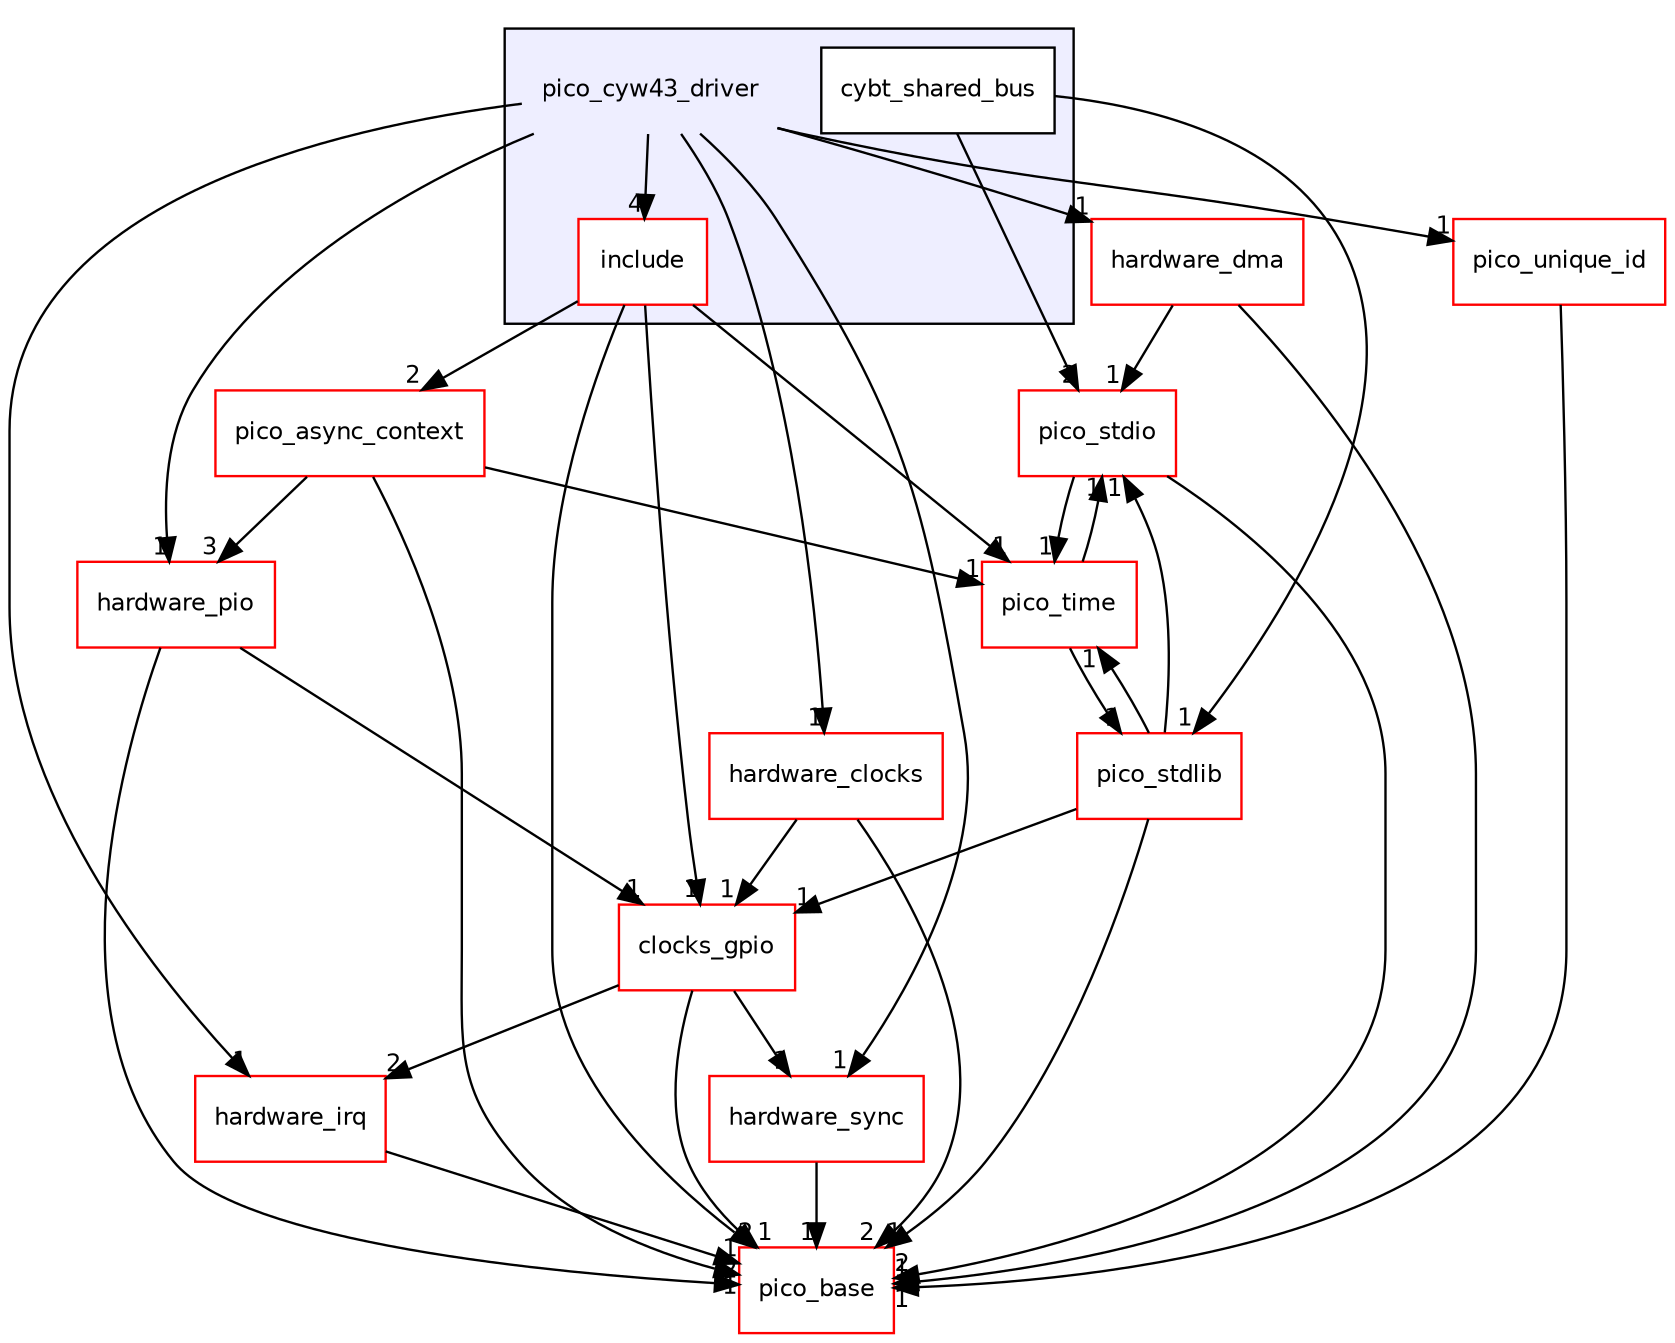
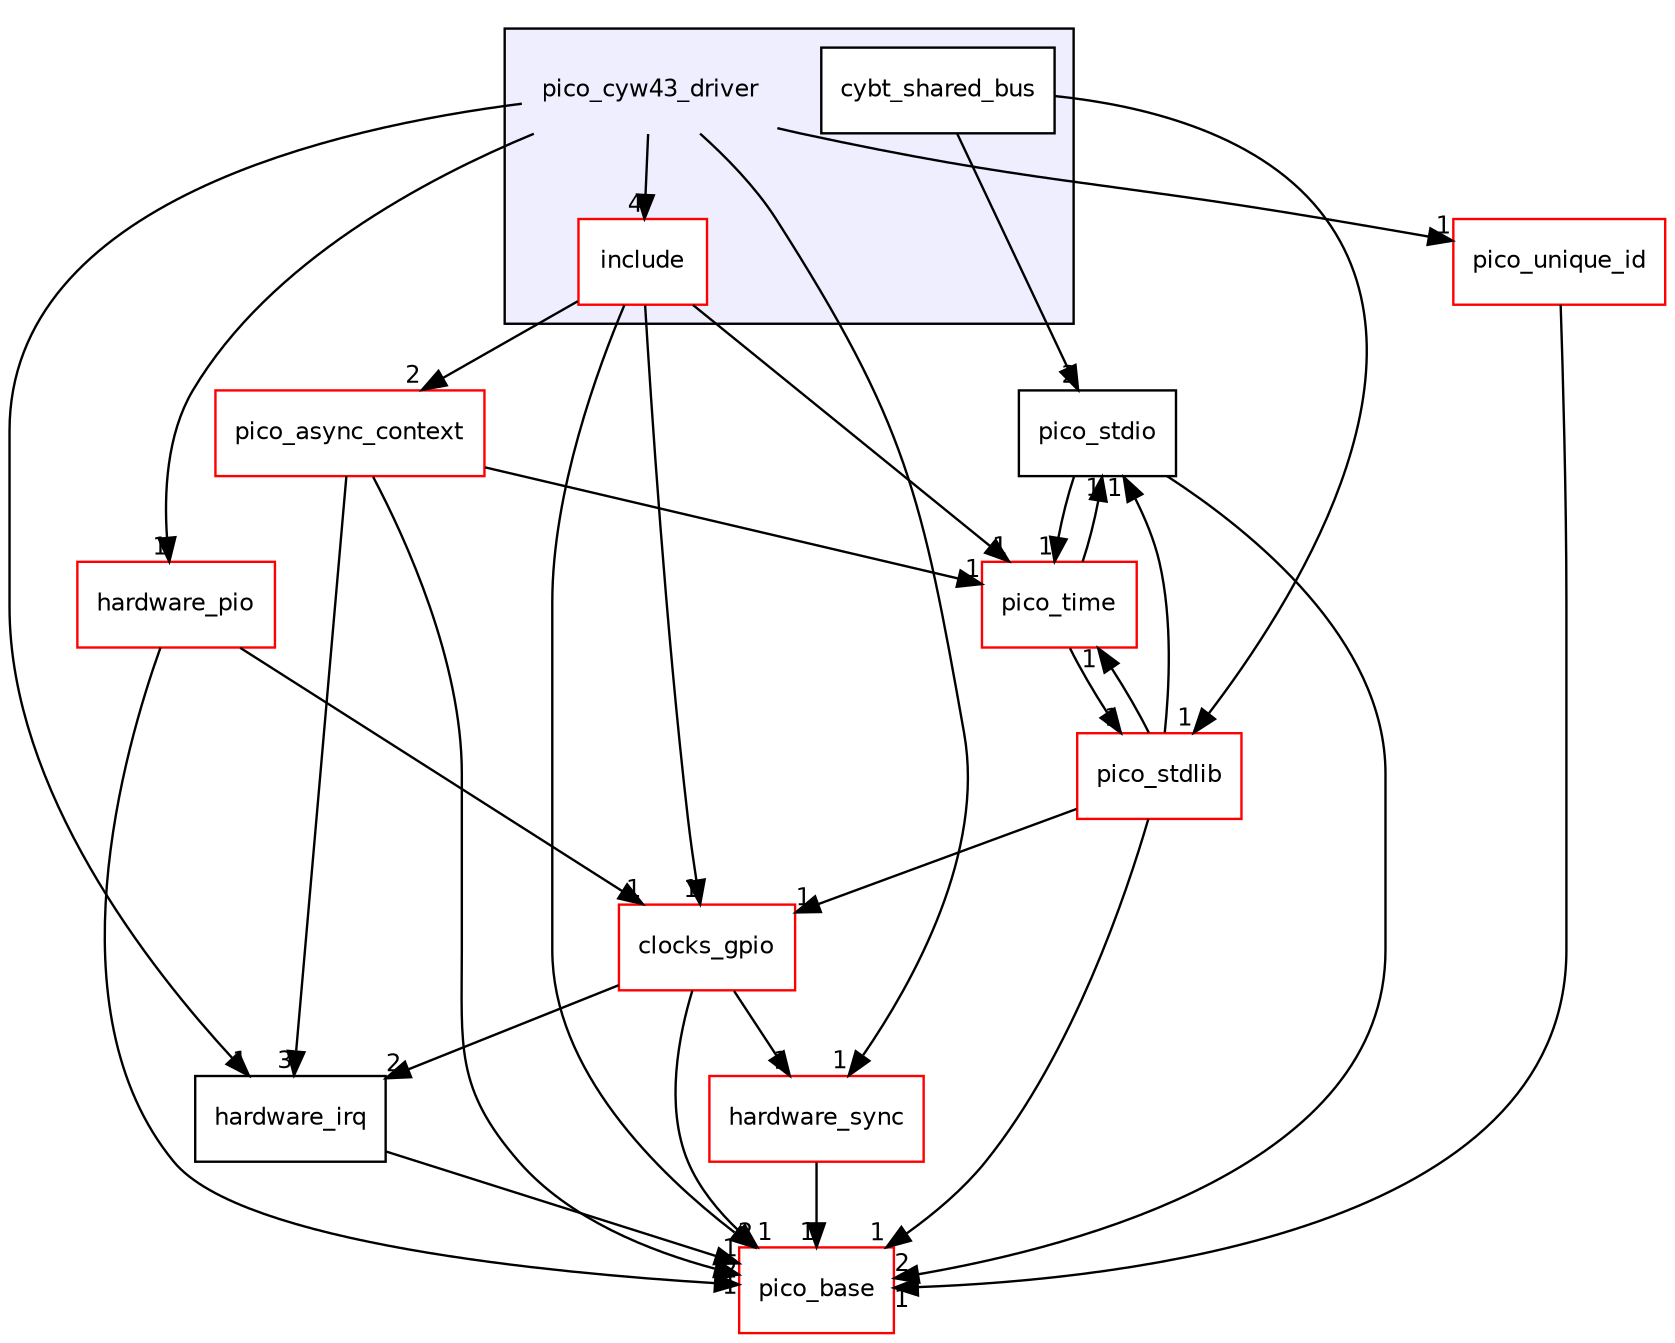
(1197, 262) -> none
(1097, 433) -> (1097, 433)
(271, 511) -> (321, 763)
(826, 776) -> none
(290, 1119) -> (290, 1119)
